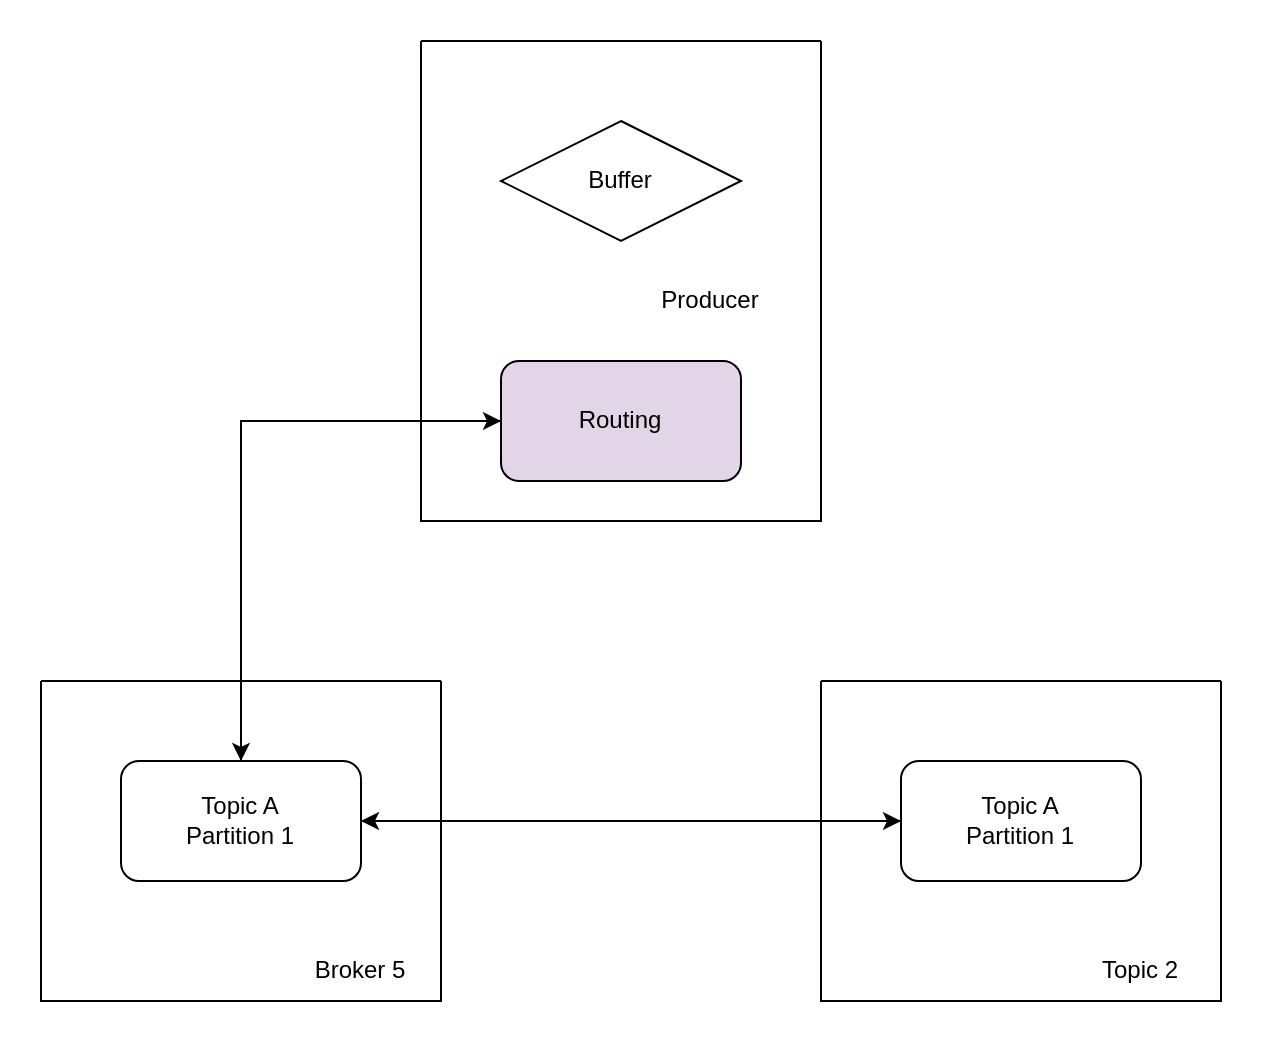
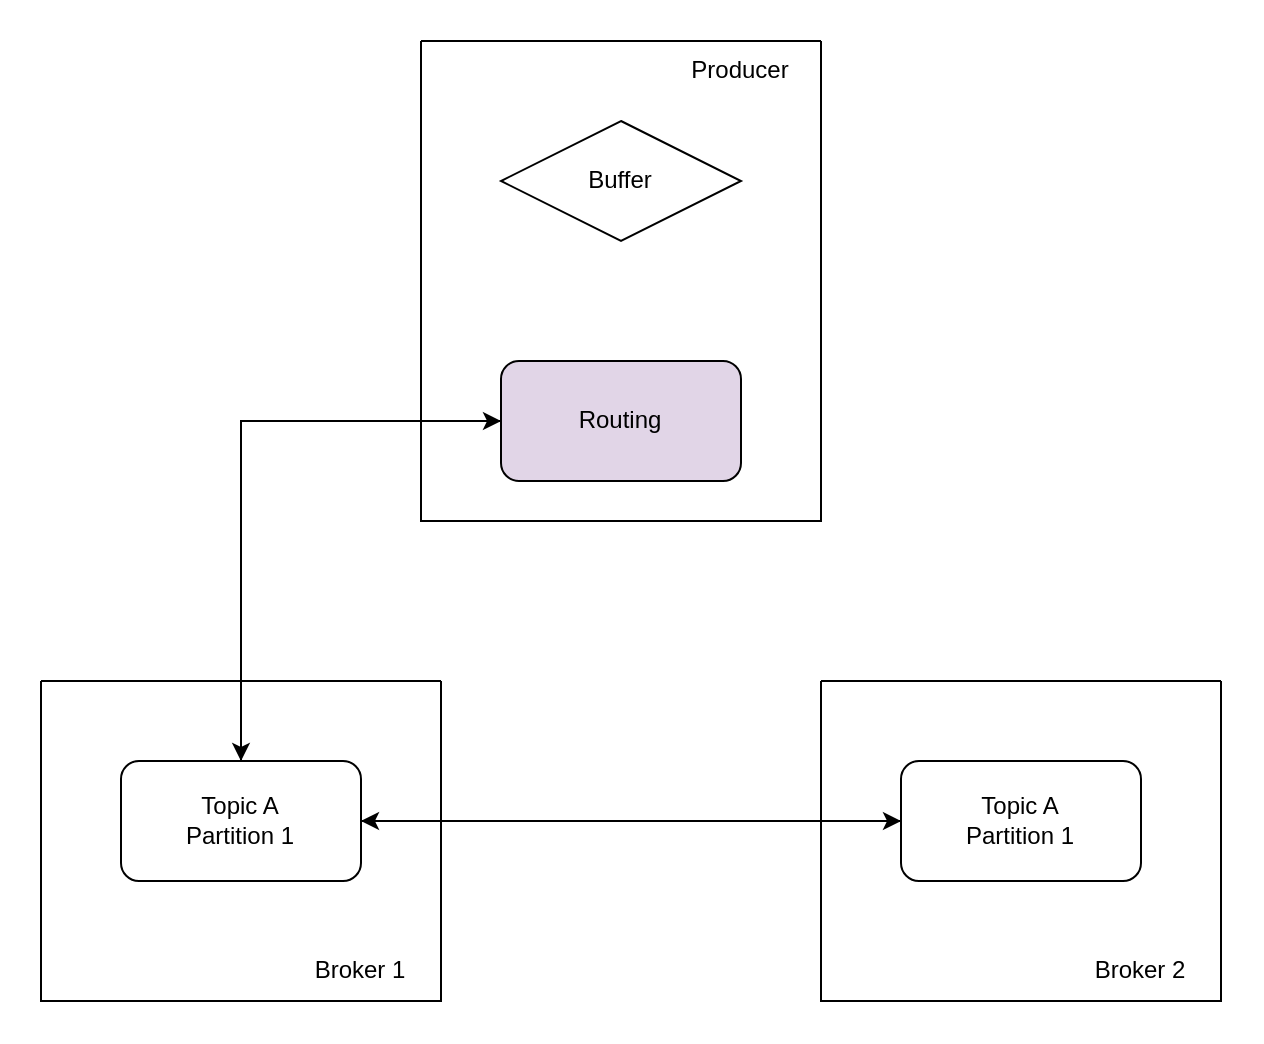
(711, 301) -> (741, 71)
(361, 971) -> (361, 971)
(1141, 971) -> (1141, 971)
